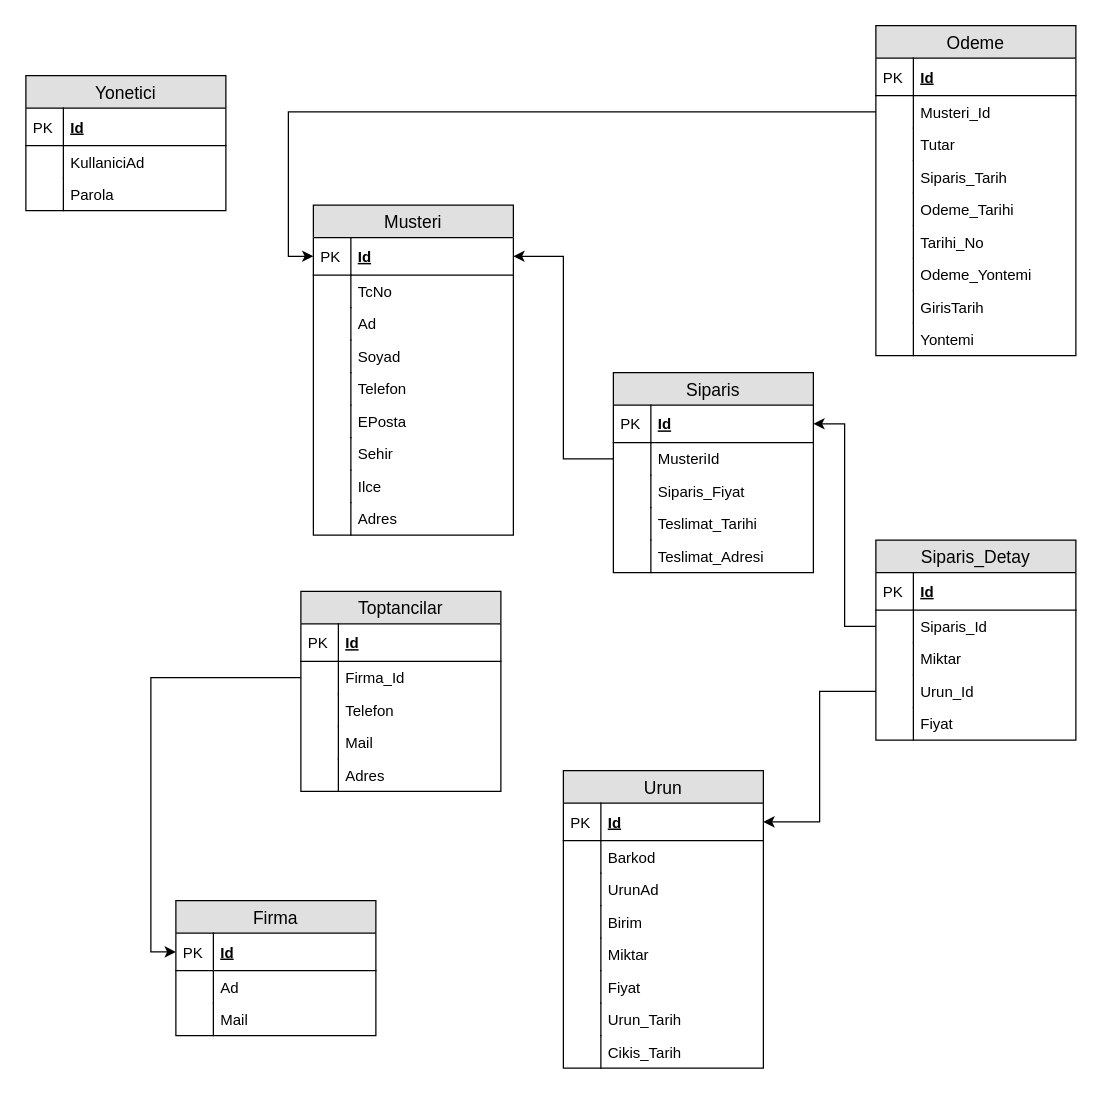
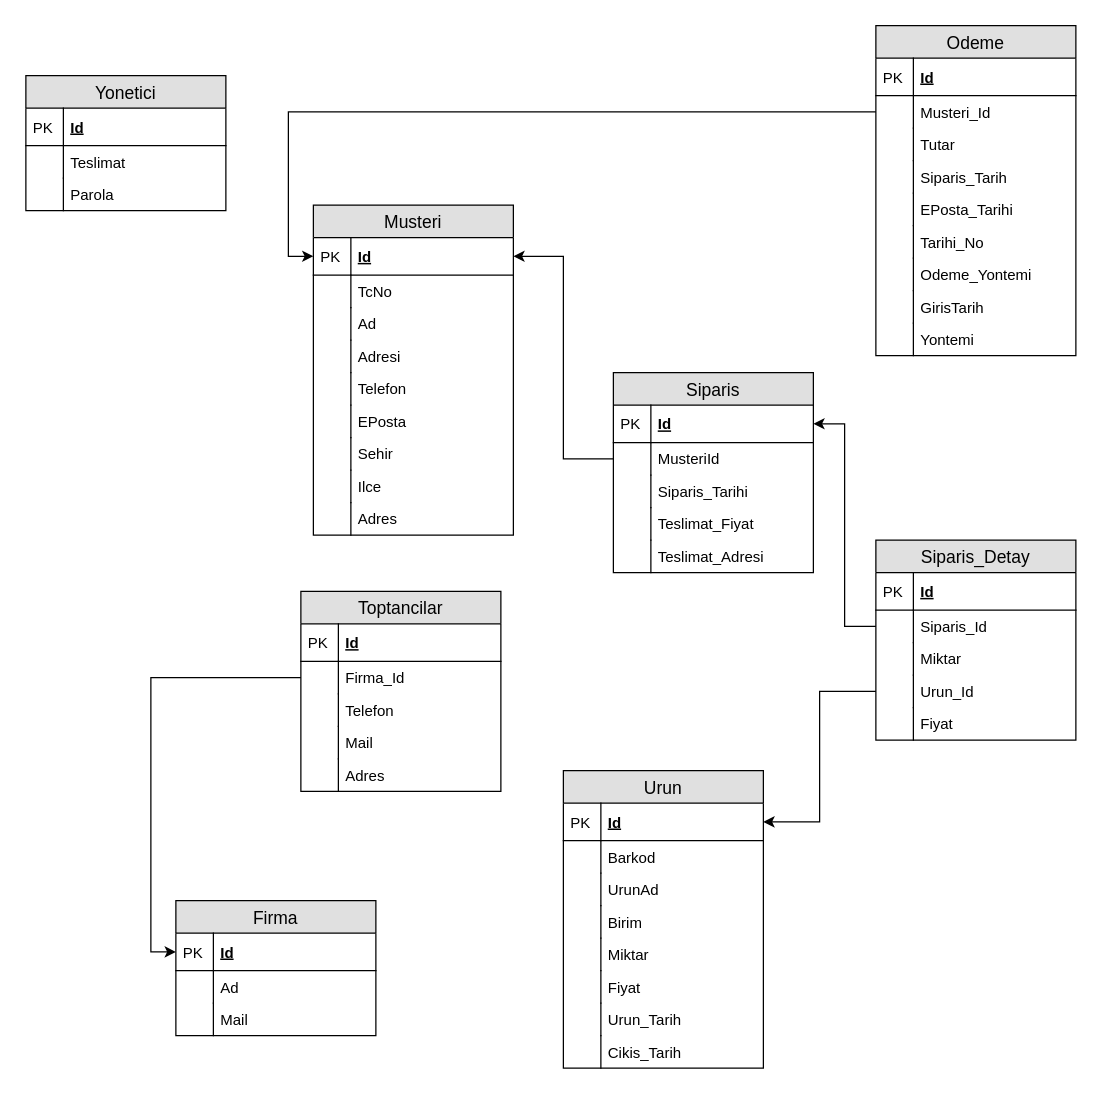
(108, 163) -> (100, 163)
(967, 210) -> (971, 210)
(379, 357) -> (381, 357)
(706, 492) -> (709, 492)
(713, 524) -> (710, 524)
